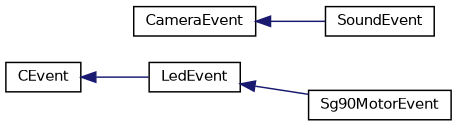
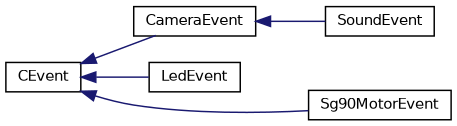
none -> (125, 47)
(282, 90) -> (201, 111)
